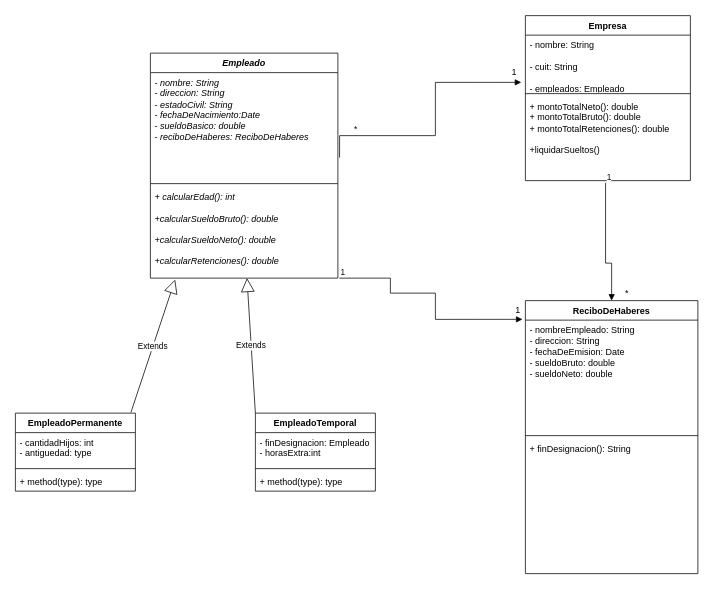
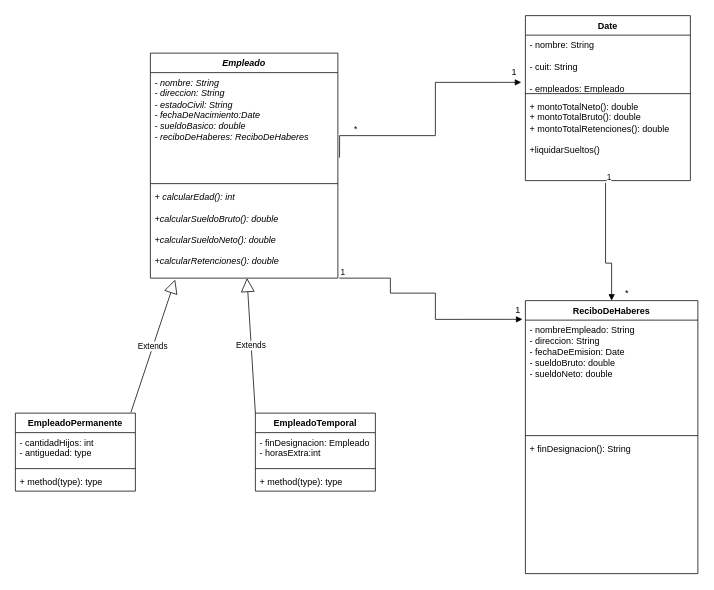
(608, 26) -> (608, 26)
